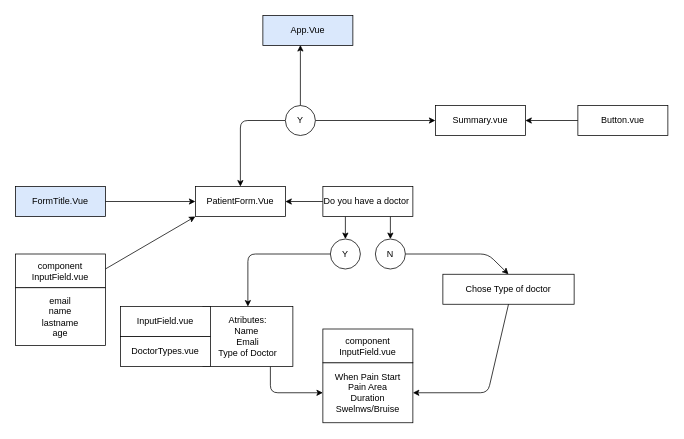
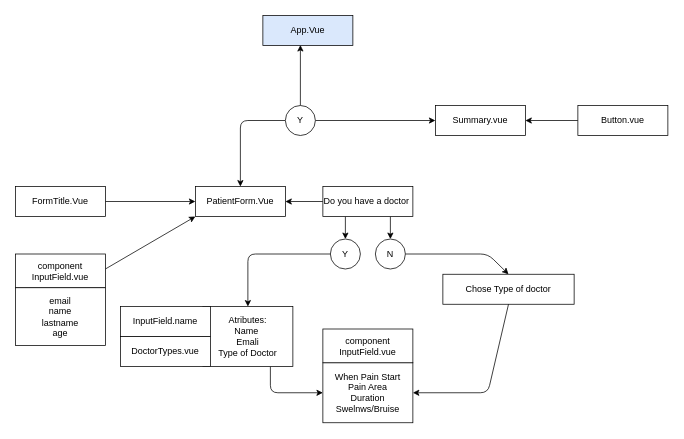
(60, 201) -> (60, 201)
(165, 321) -> (165, 321)
